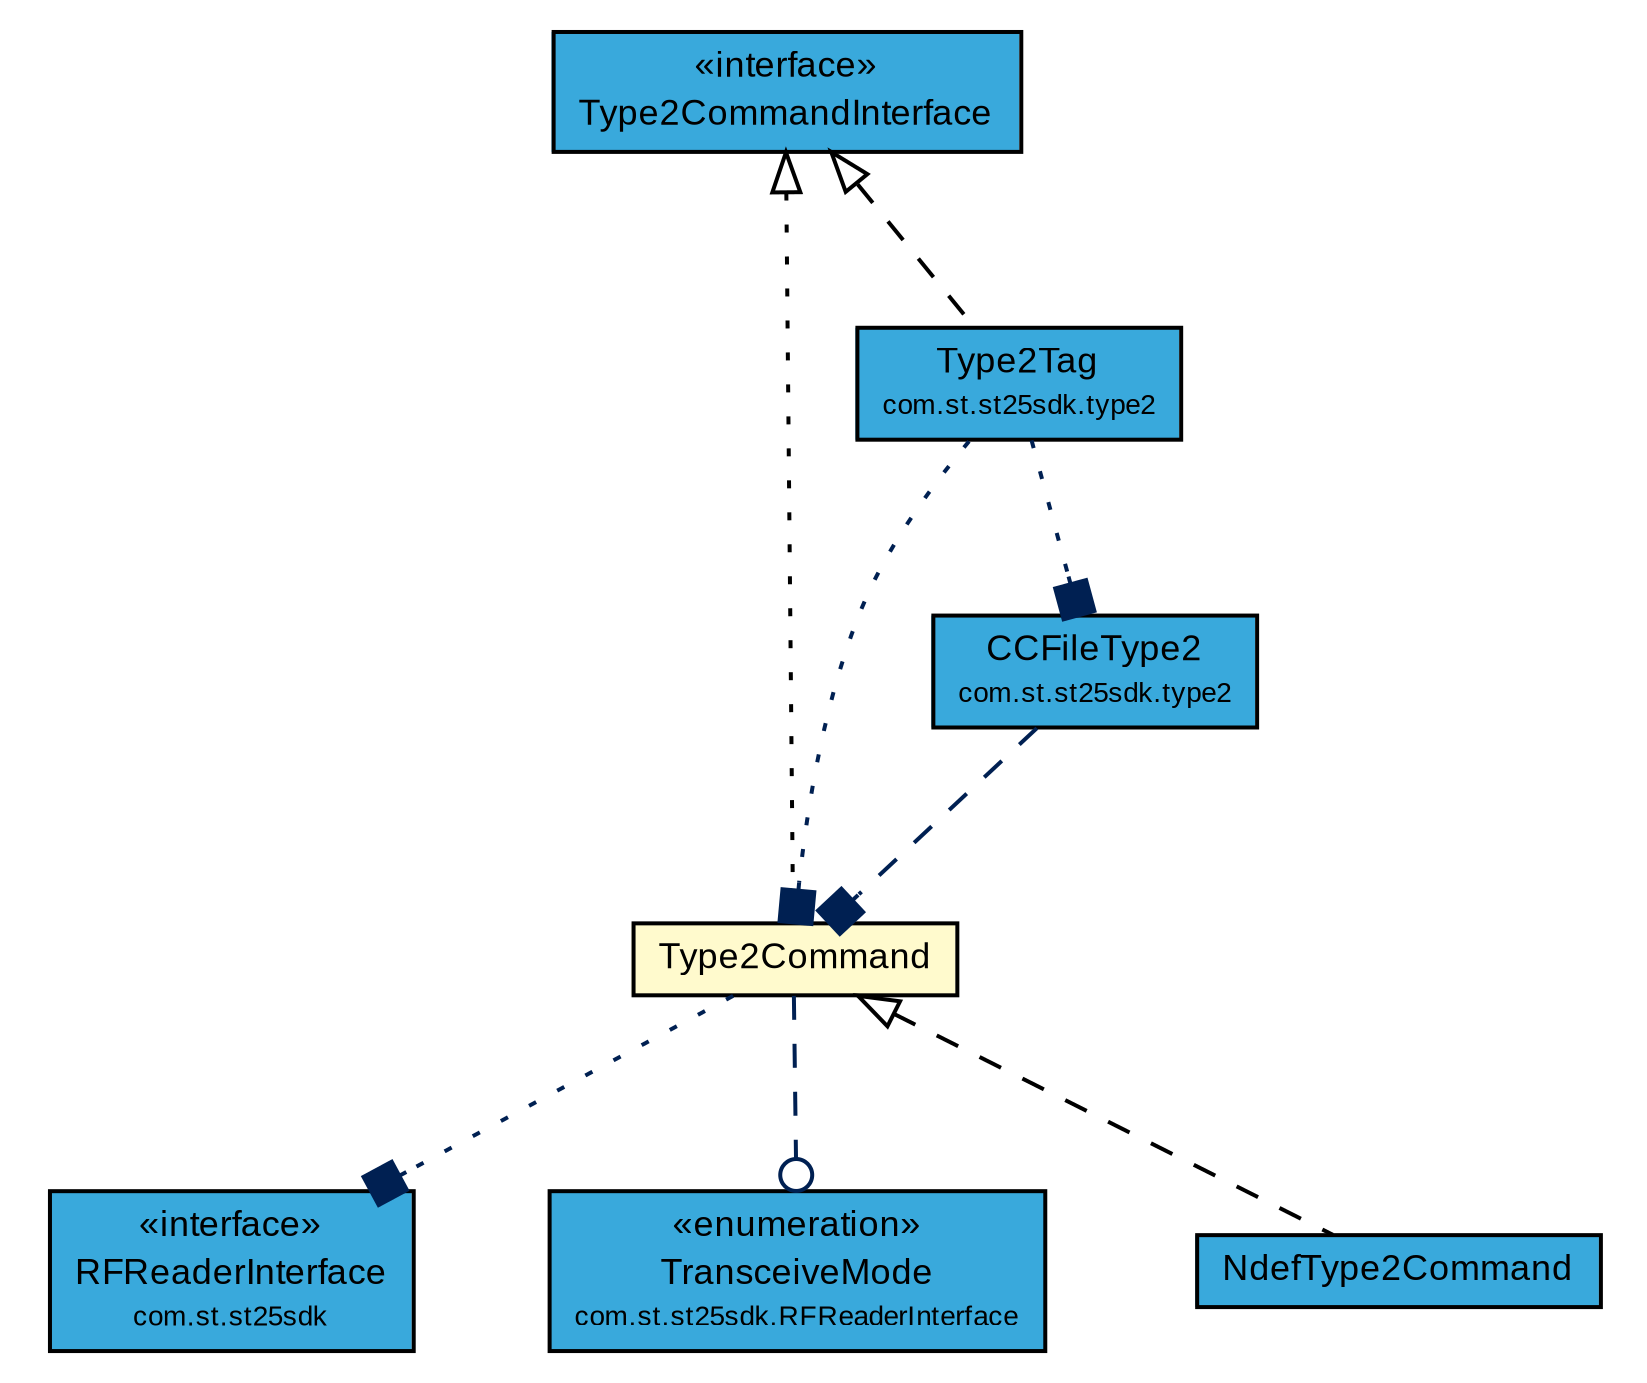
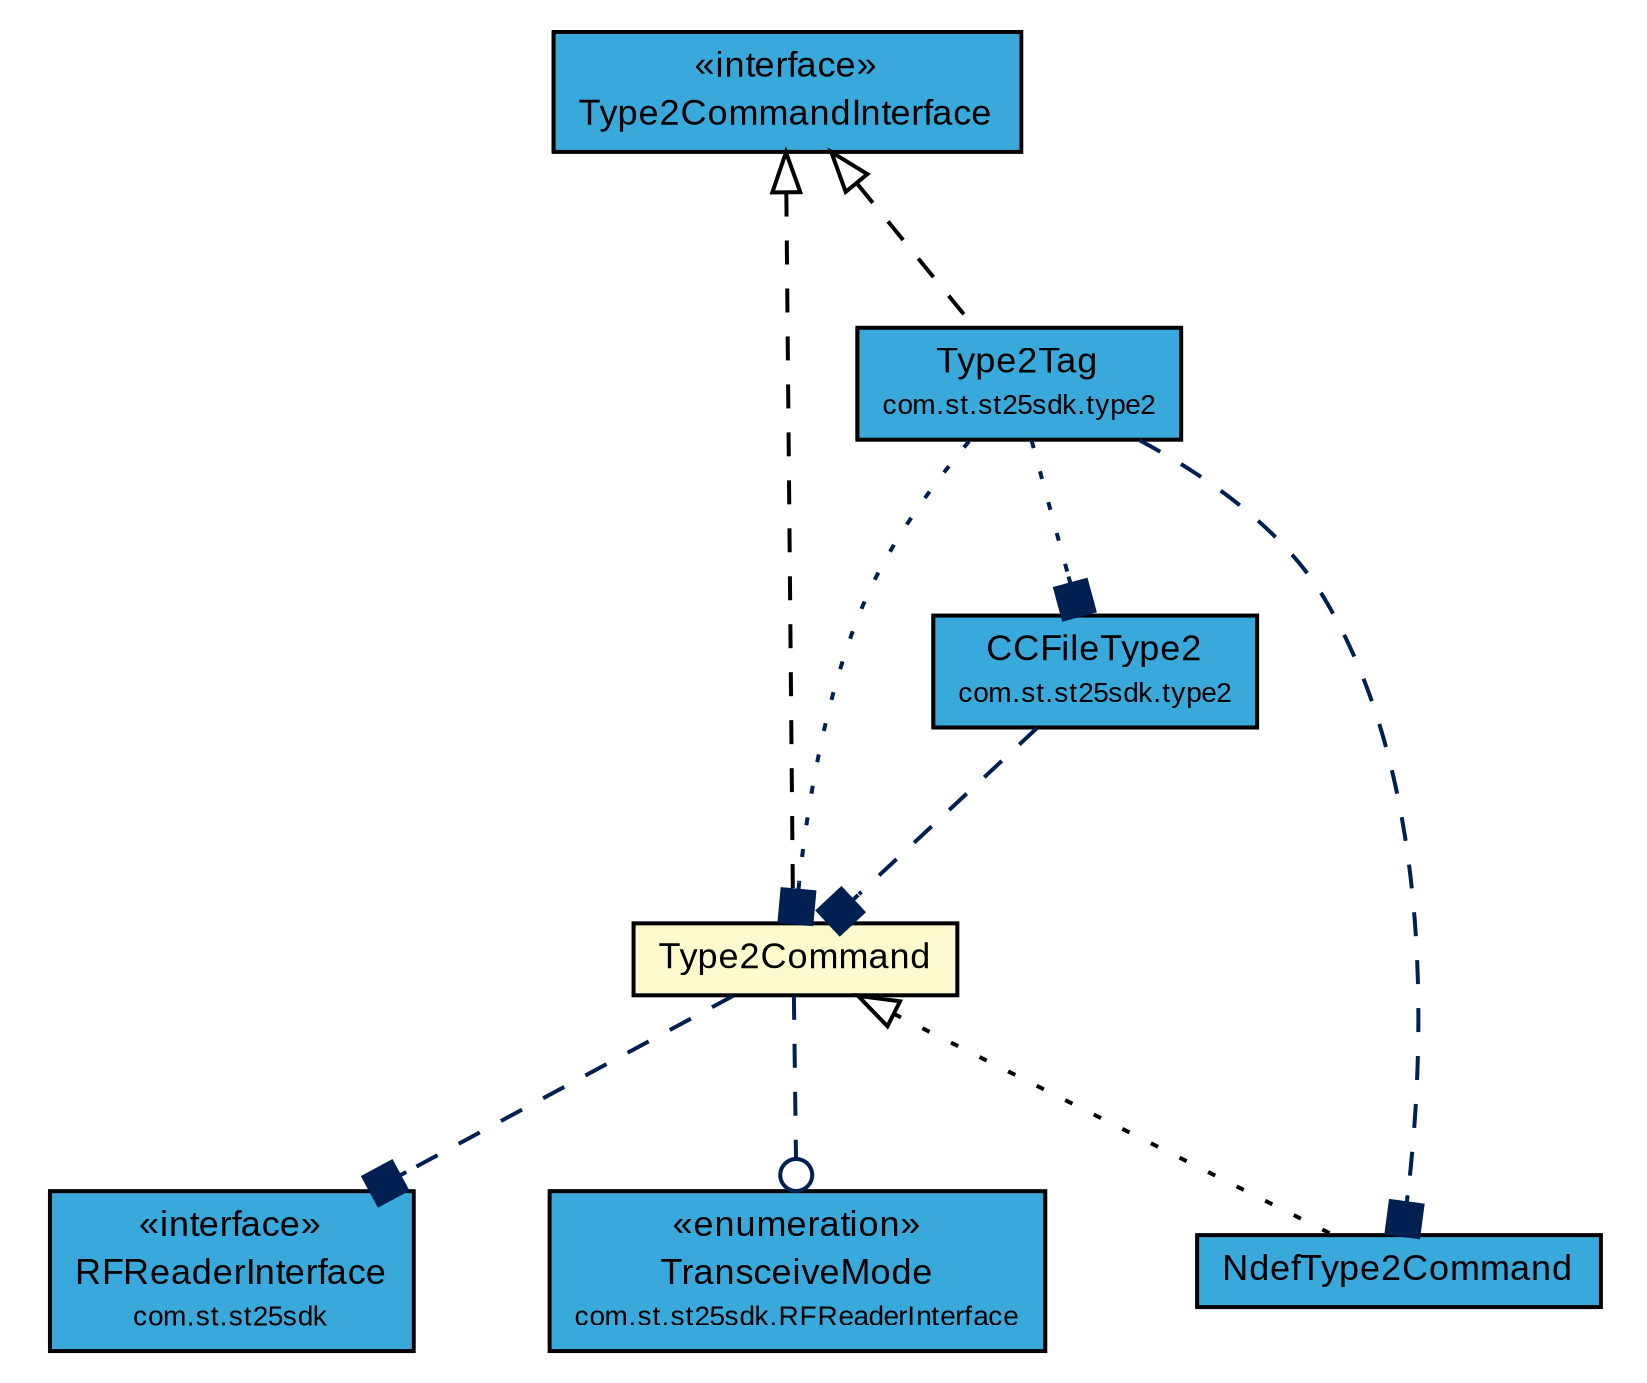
(790, 557) -> (790, 557)
none -> (1391, 768)
(570, 1084) -> (570, 1084)
(1113, 1124) -> (1113, 1124)
